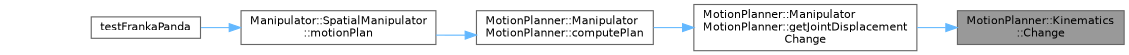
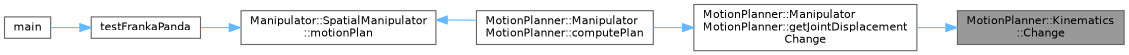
none -> (28, 28)
(451, 35) -> (462, 20)
